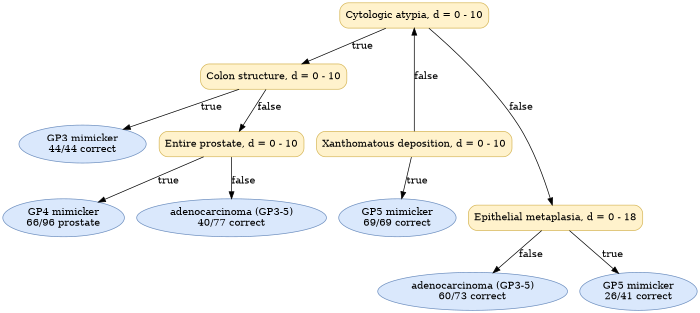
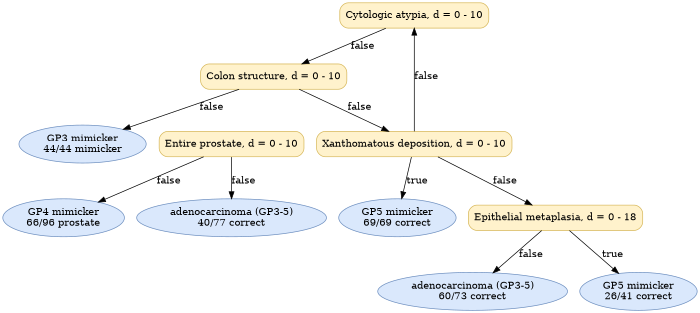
(363, 46) -> (363, 46)
(503, 104) -> (482, 179)
(212, 107) -> (212, 107)
(255, 107) -> (341, 109)
(83, 149) -> (83, 149)
(169, 181) -> (169, 181)
